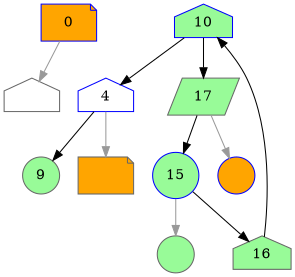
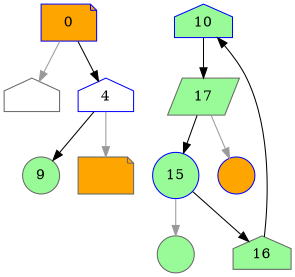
(157, 58) -> (86, 57)
